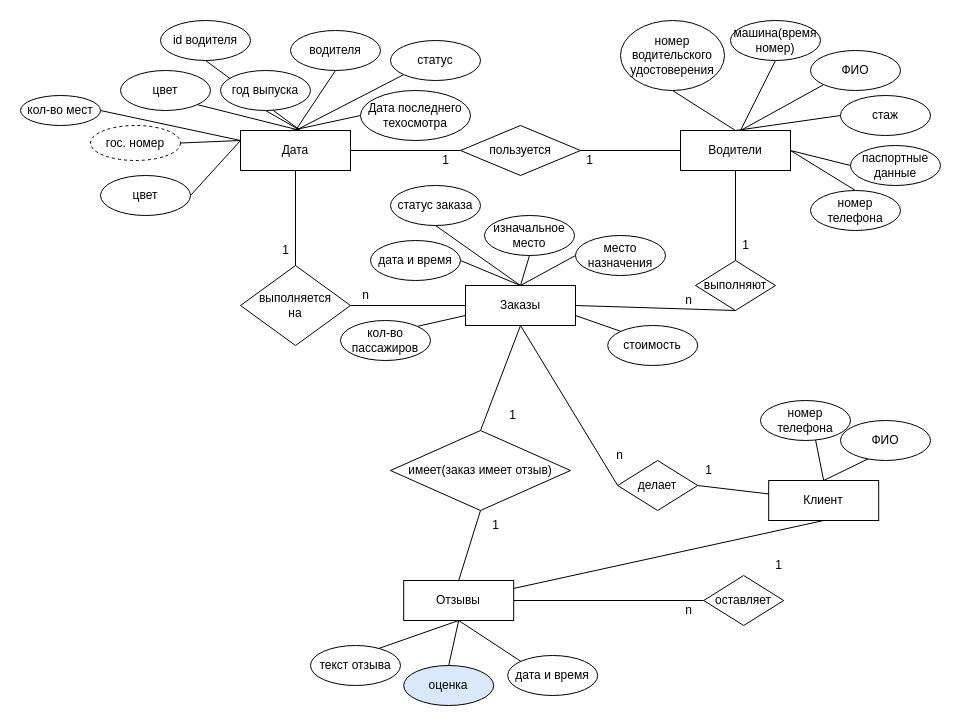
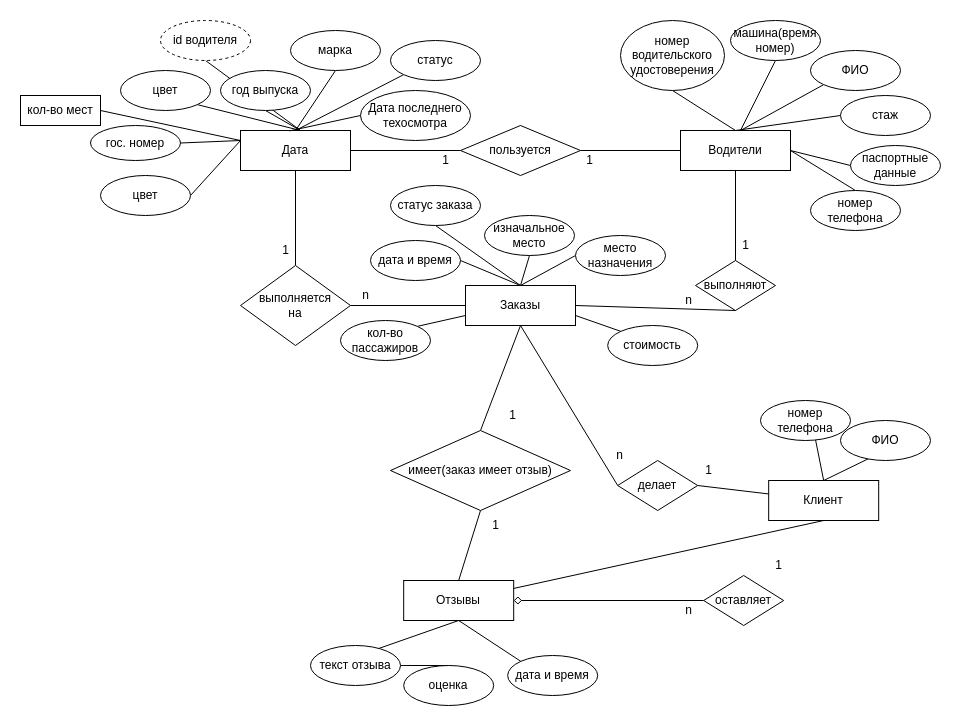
(206, 41) -> (206, 41)
(336, 51) -> (336, 51)
(61, 111) -> (61, 111)
(136, 143) -> (136, 143)
(518, 601) -> (522, 601)
(453, 644) -> (425, 666)
(449, 686) -> (449, 686)
